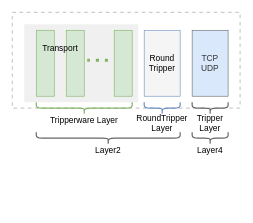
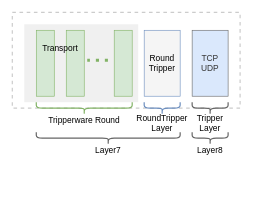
(84, 120) -> (84, 120)
(108, 150) -> (108, 150)
(210, 150) -> (210, 150)
